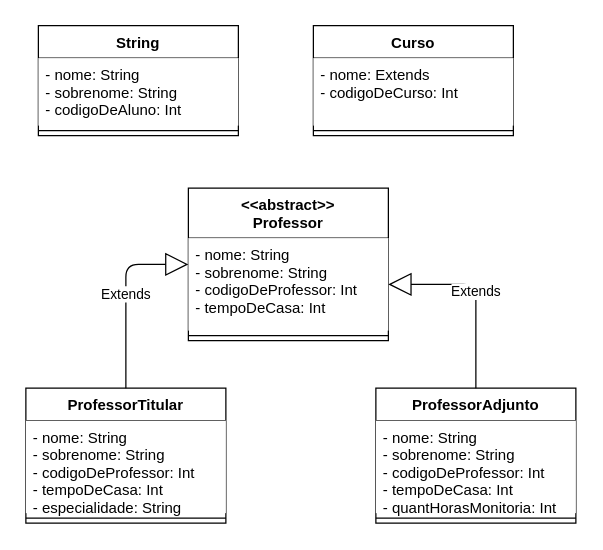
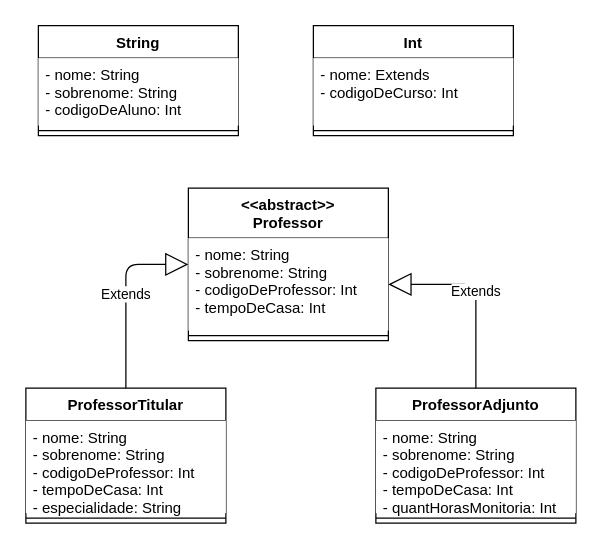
(413, 43) -> (413, 43)
